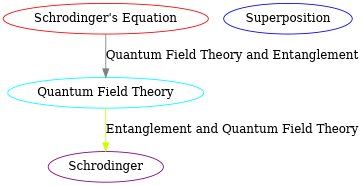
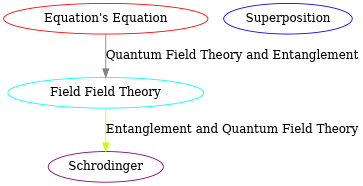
(106, 19) -> (106, 19)
(106, 93) -> (106, 93)
